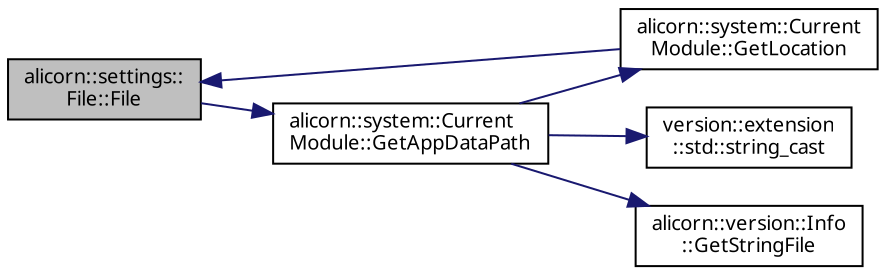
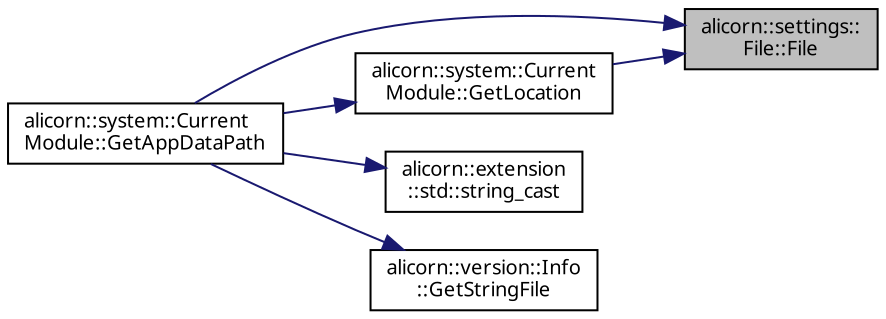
(227, 107) -> (422, 22)
(749, 138) -> (484, 182)
